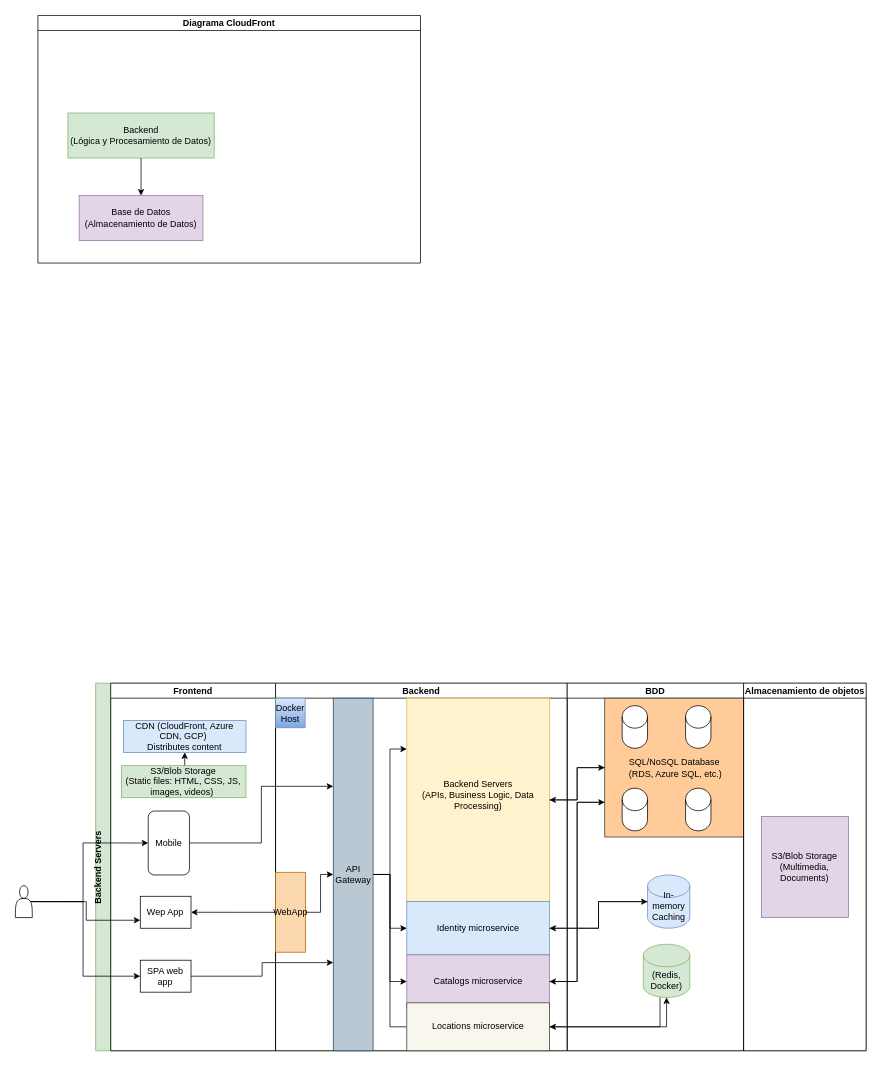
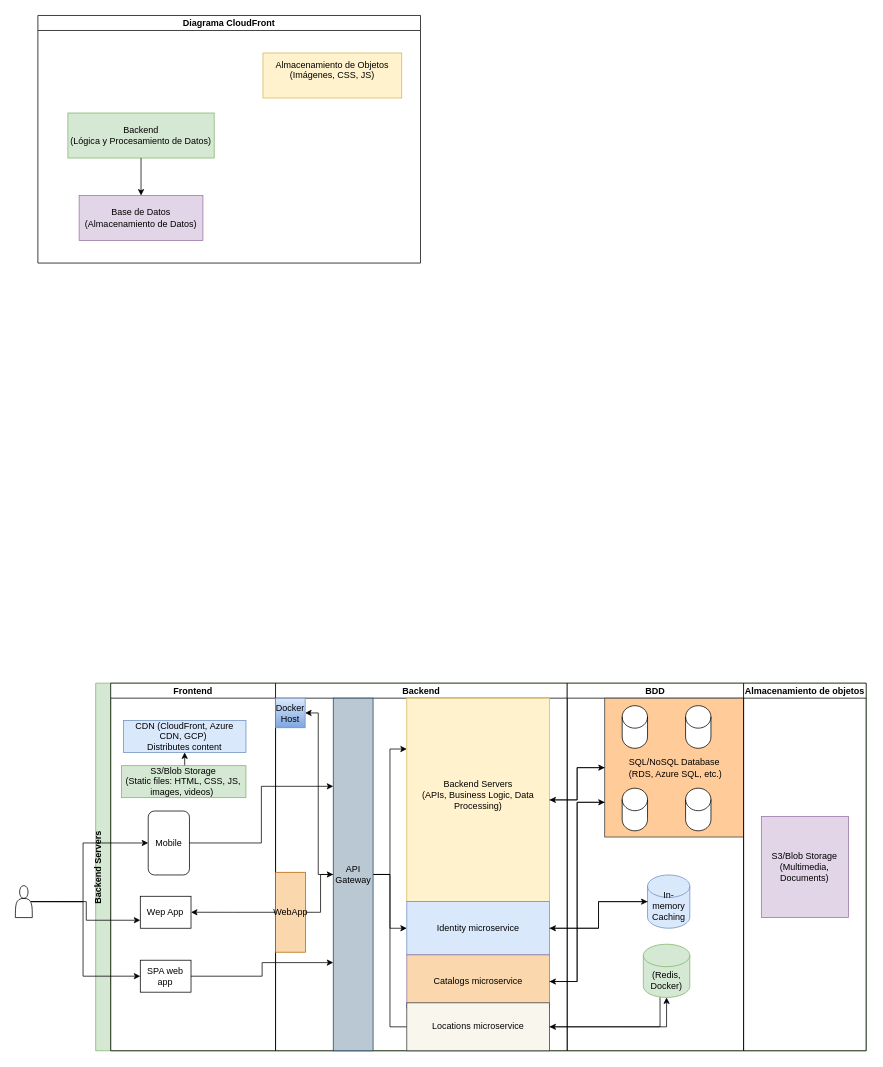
none -> (332, 75)
(396, 981) -> (318, 790)
(478, 981) -> (478, 981)
